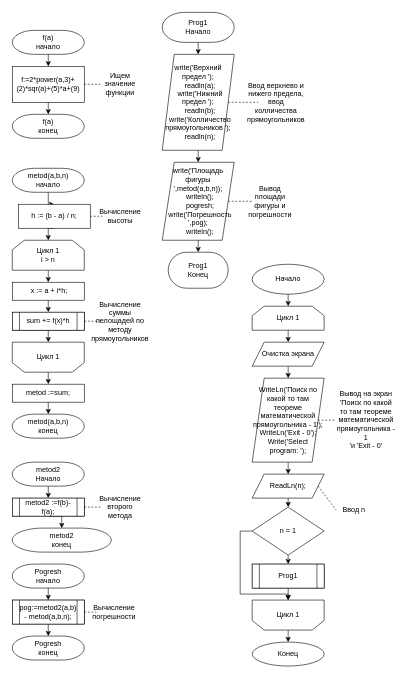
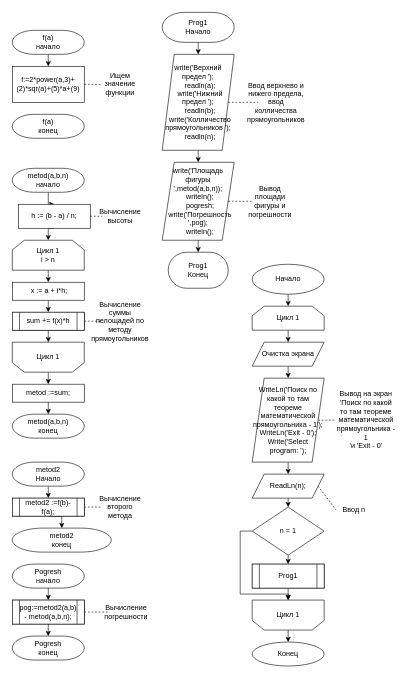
(48, 108) -> none
(114, 612) -> (126, 612)
